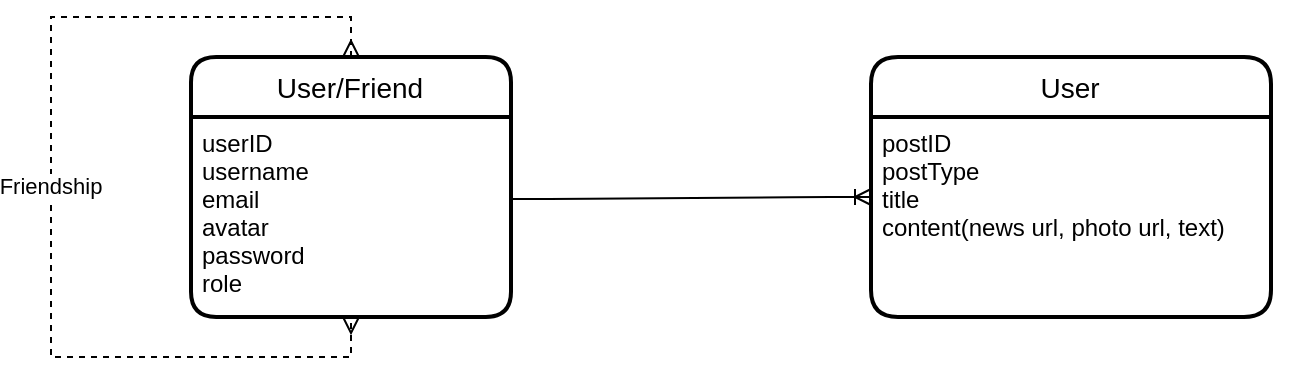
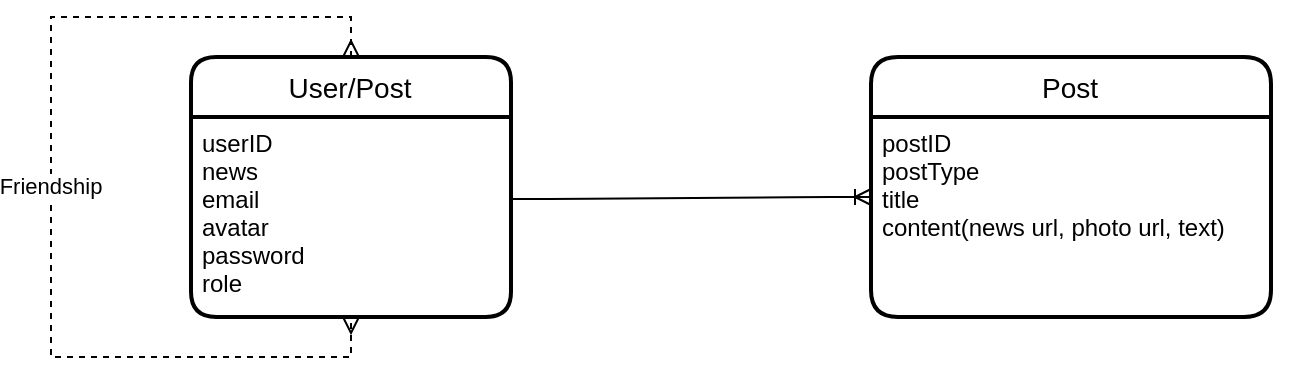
(350, 89) -> (350, 89)
(1070, 89) -> (1070, 89)
(242, 144) -> (242, 144)
